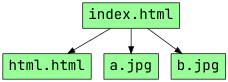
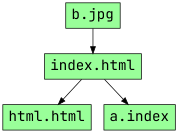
(162, 39) -> (93, 38)
(131, 66) -> (140, 117)
